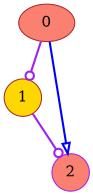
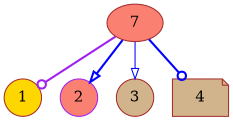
(47, 23) -> (135, 23)
none -> (135, 98)
none -> (201, 98)
(44, 131) -> none
